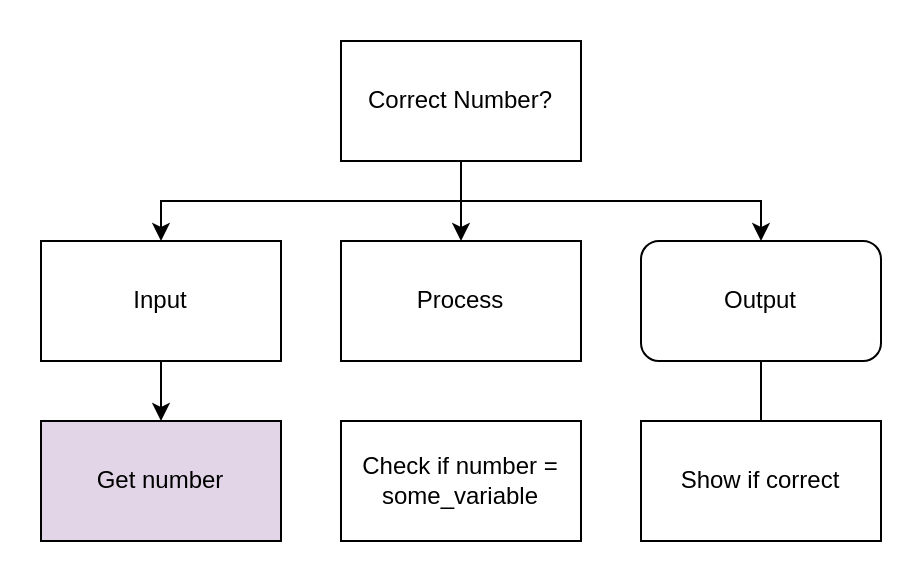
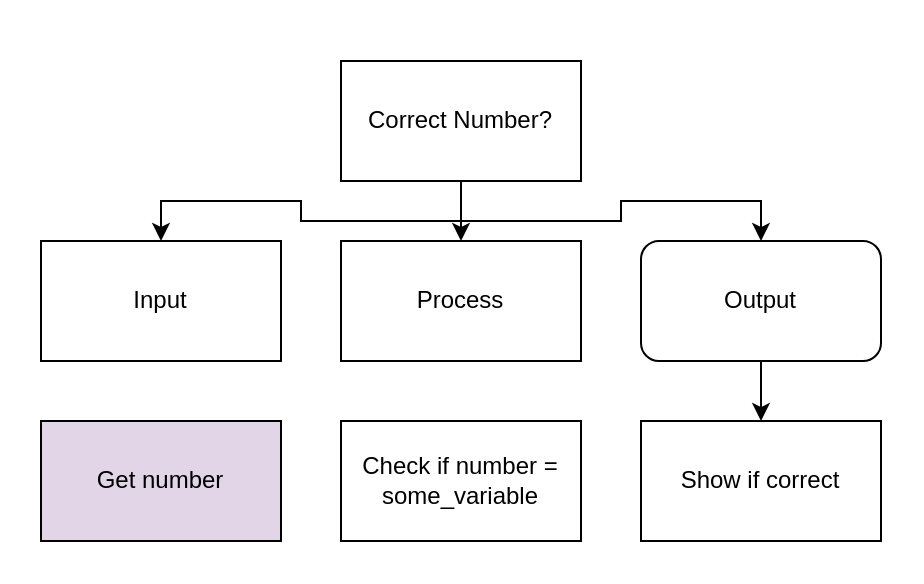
(461, 101) -> (461, 121)
(161, 384) -> none
(761, 411) -> (761, 406)
